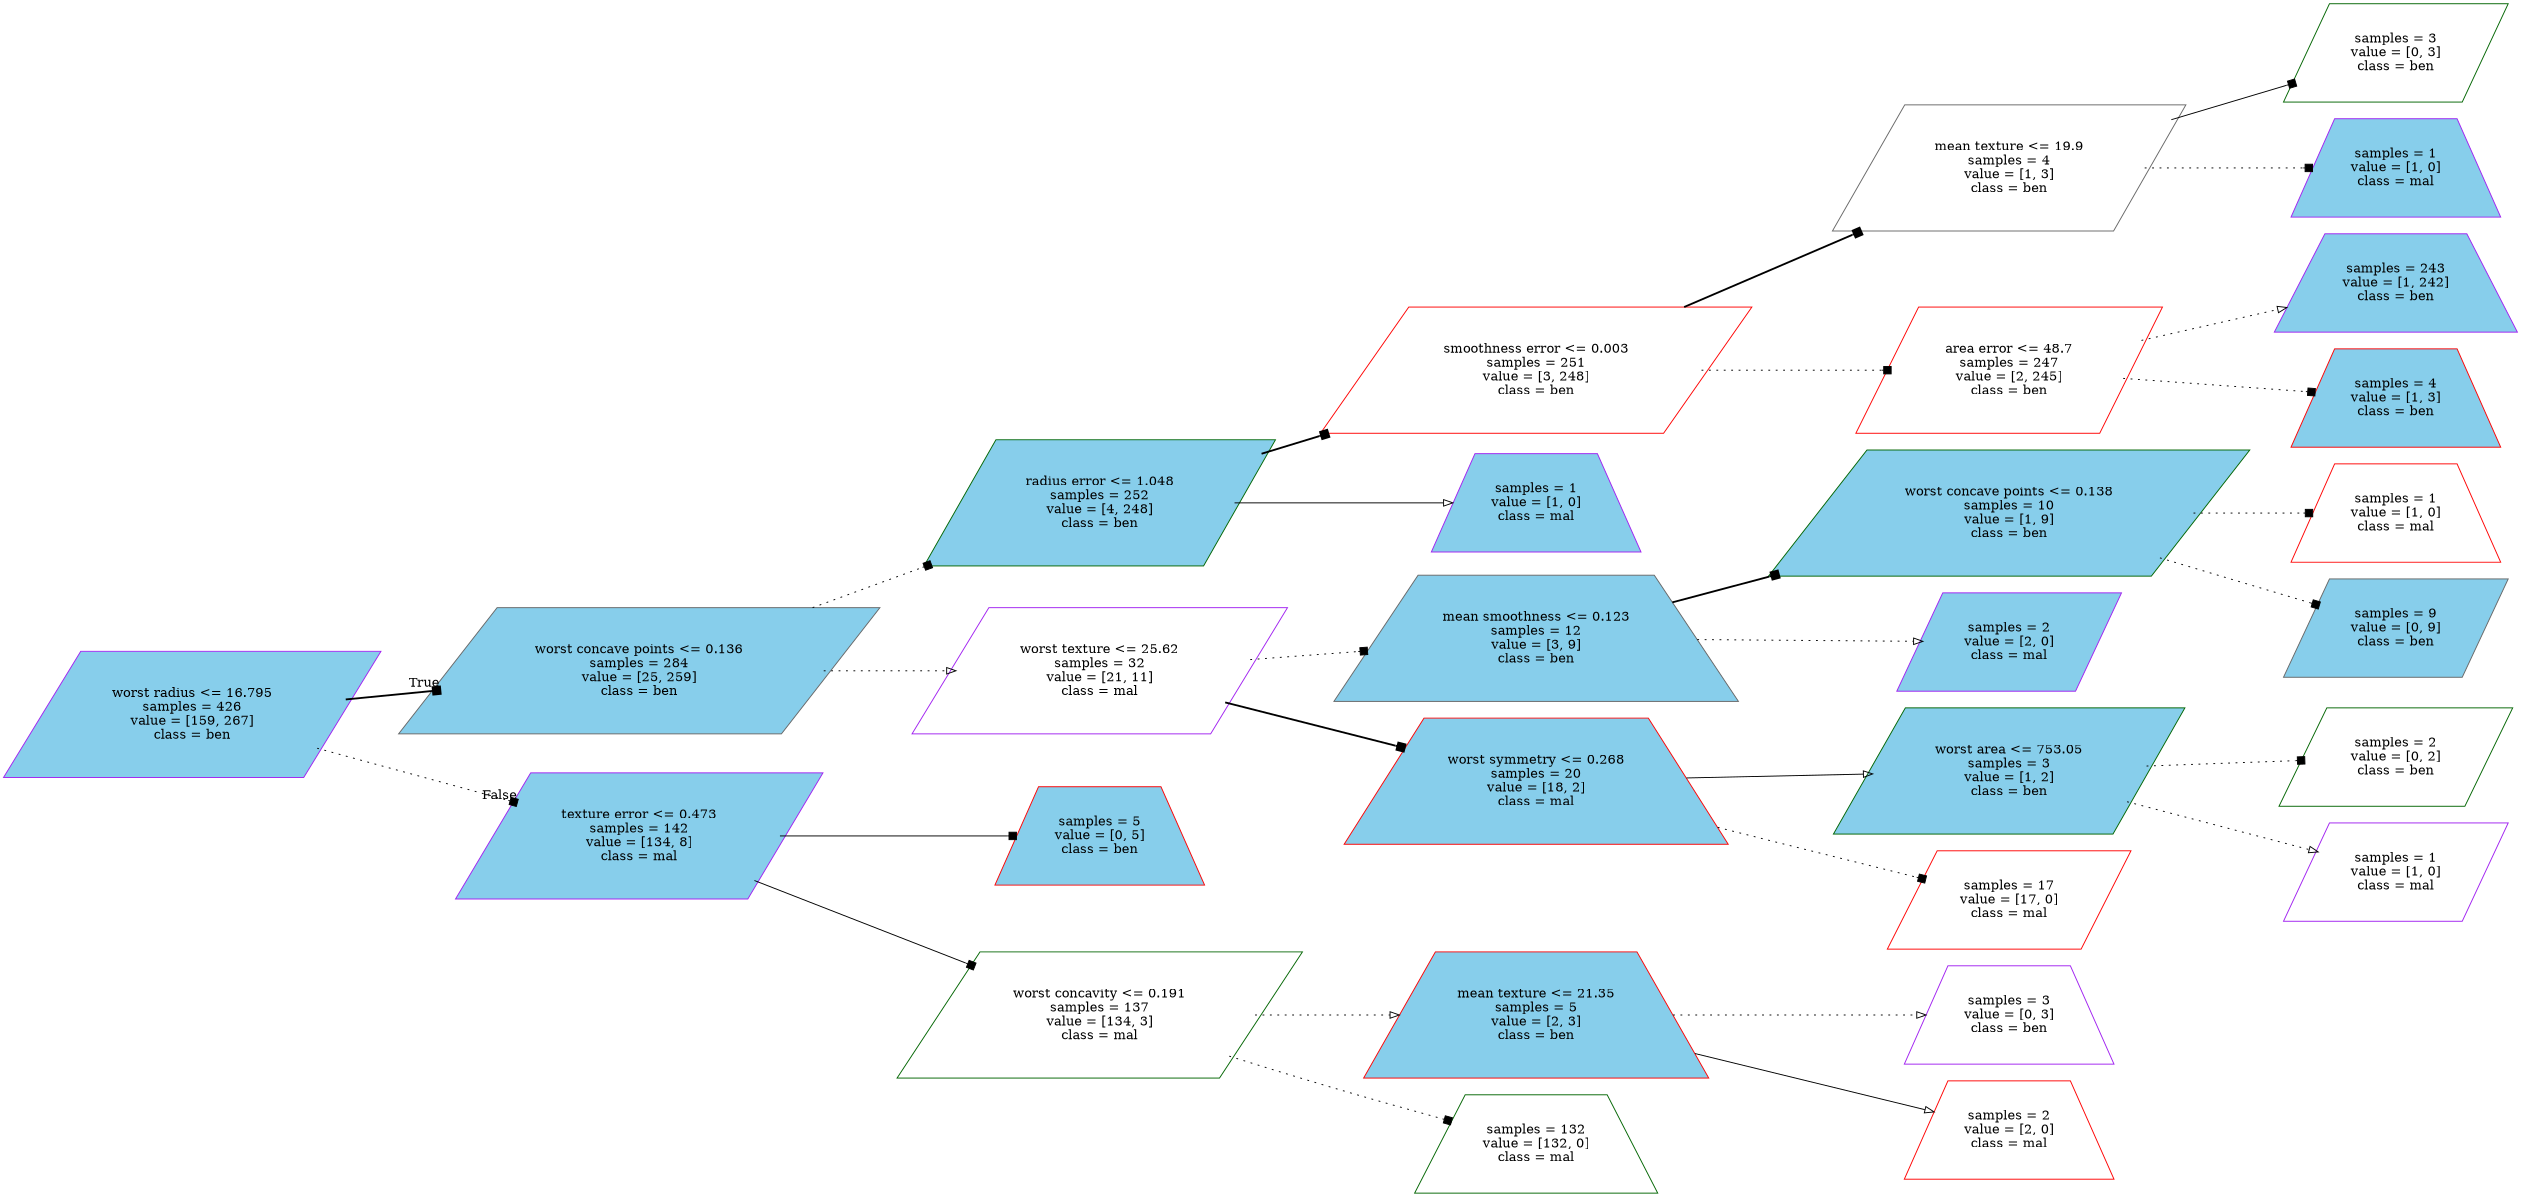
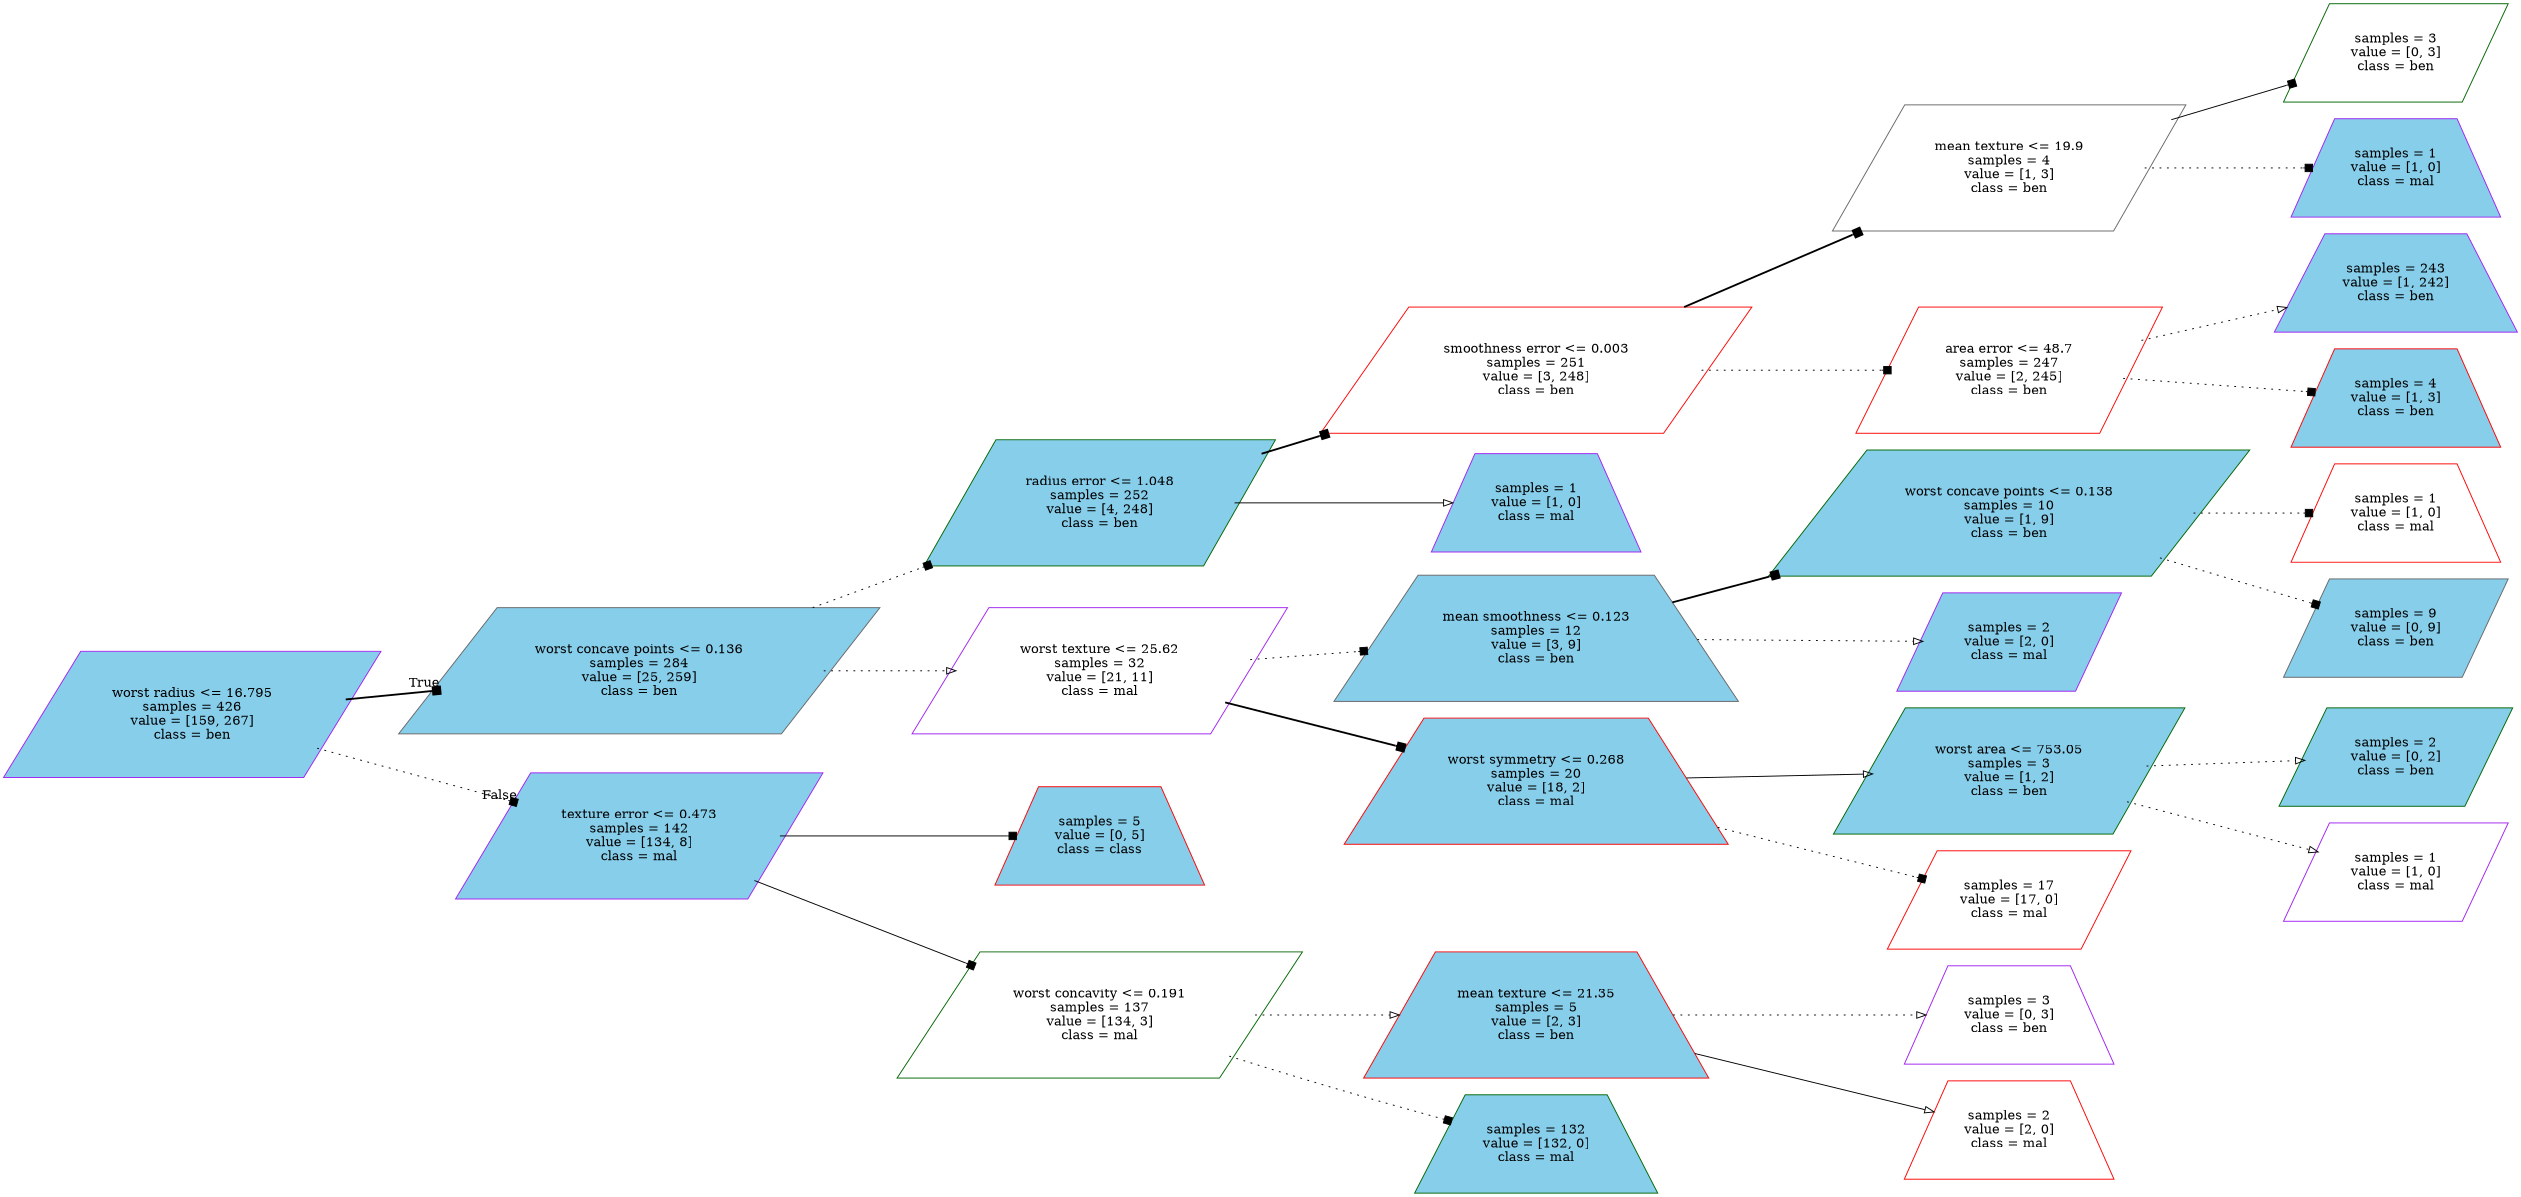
(2396, 757) -> (2396, 757)
(2221, 763) -> (2221, 763)
(1100, 836) -> (1100, 836)
(1536, 1144) -> (1536, 1144)
